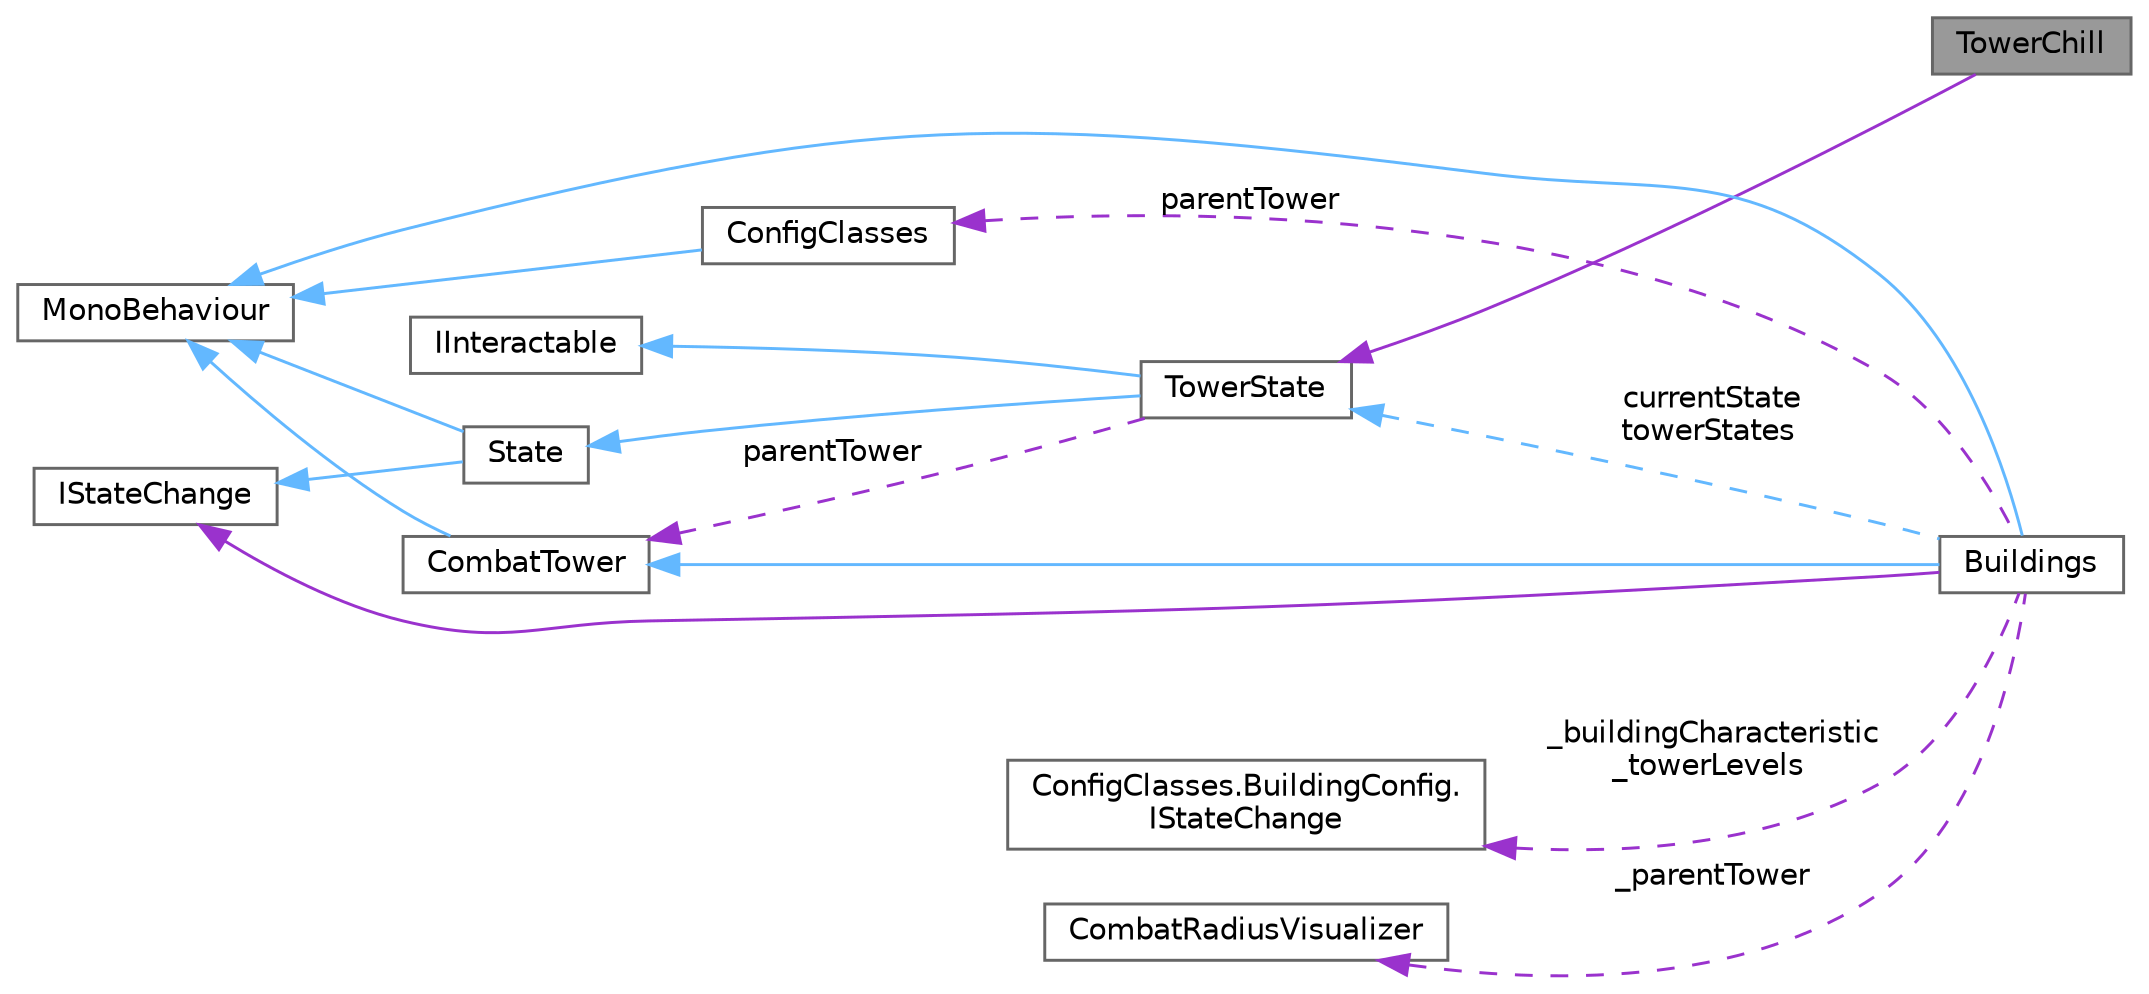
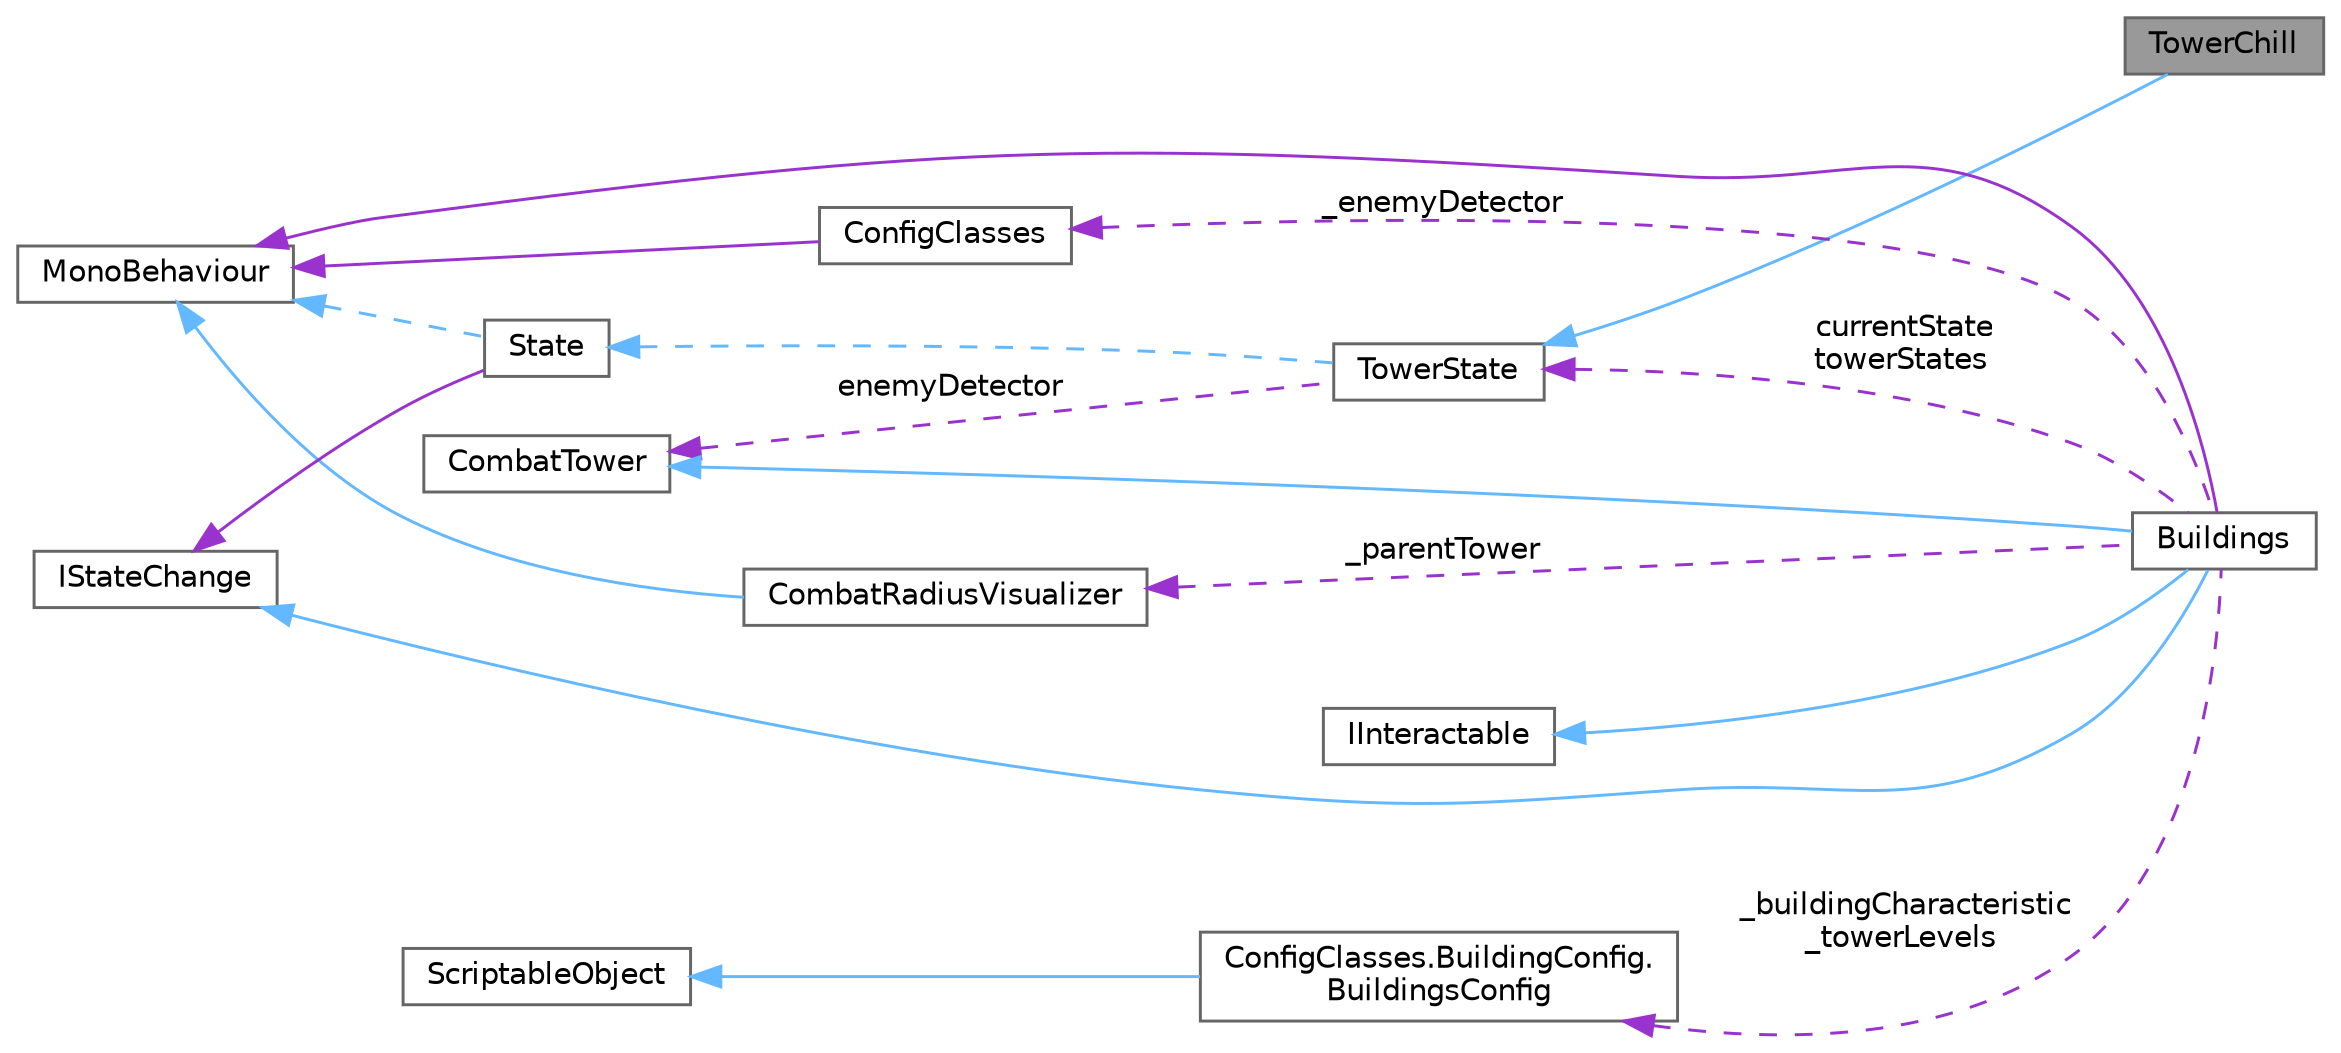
(1225, 145) -> (1347, 158)
(1246, 202) -> (1439, 205)
(1678, 224) -> (1876, 217)
(513, 272) -> (572, 254)
(907, 354) -> (1899, 692)
(361, 392) -> (404, 321)
(879, 415) -> (987, 347)
(828, 453) -> (945, 388)
(325, 457) -> (434, 531)
(385, 471) -> (346, 442)
(1661, 473) -> (1893, 397)
(1073, 612) -> (1286, 797)
(1246, 805) -> (1439, 977)
none -> (547, 977)
